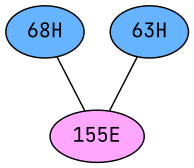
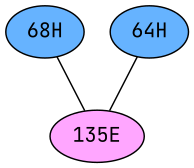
(149, 32) -> (149, 32)
(97, 136) -> (97, 136)
